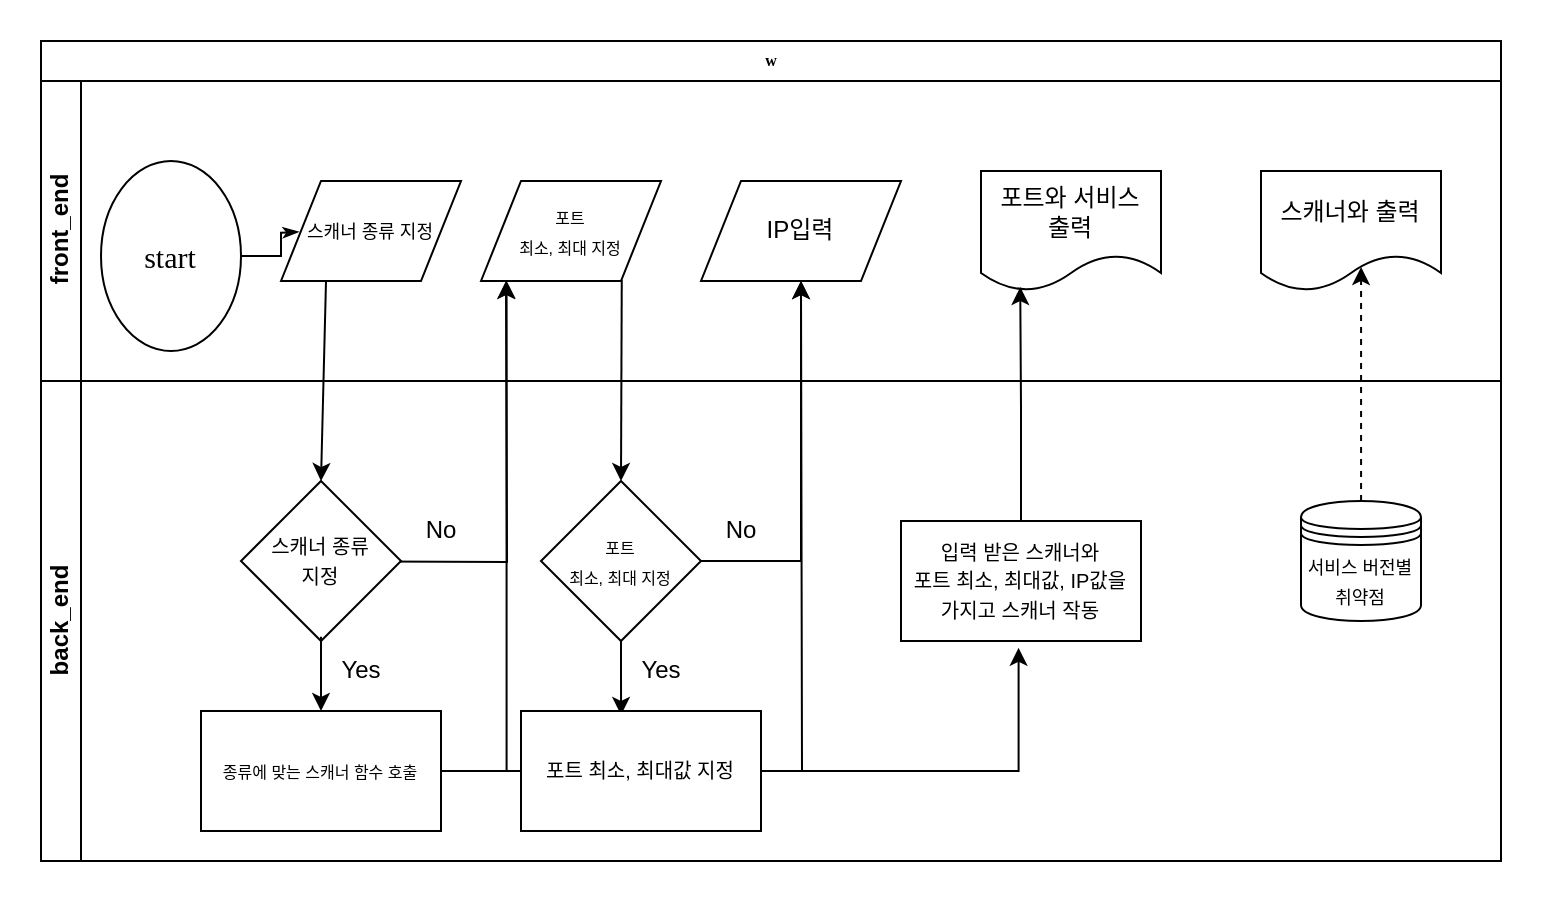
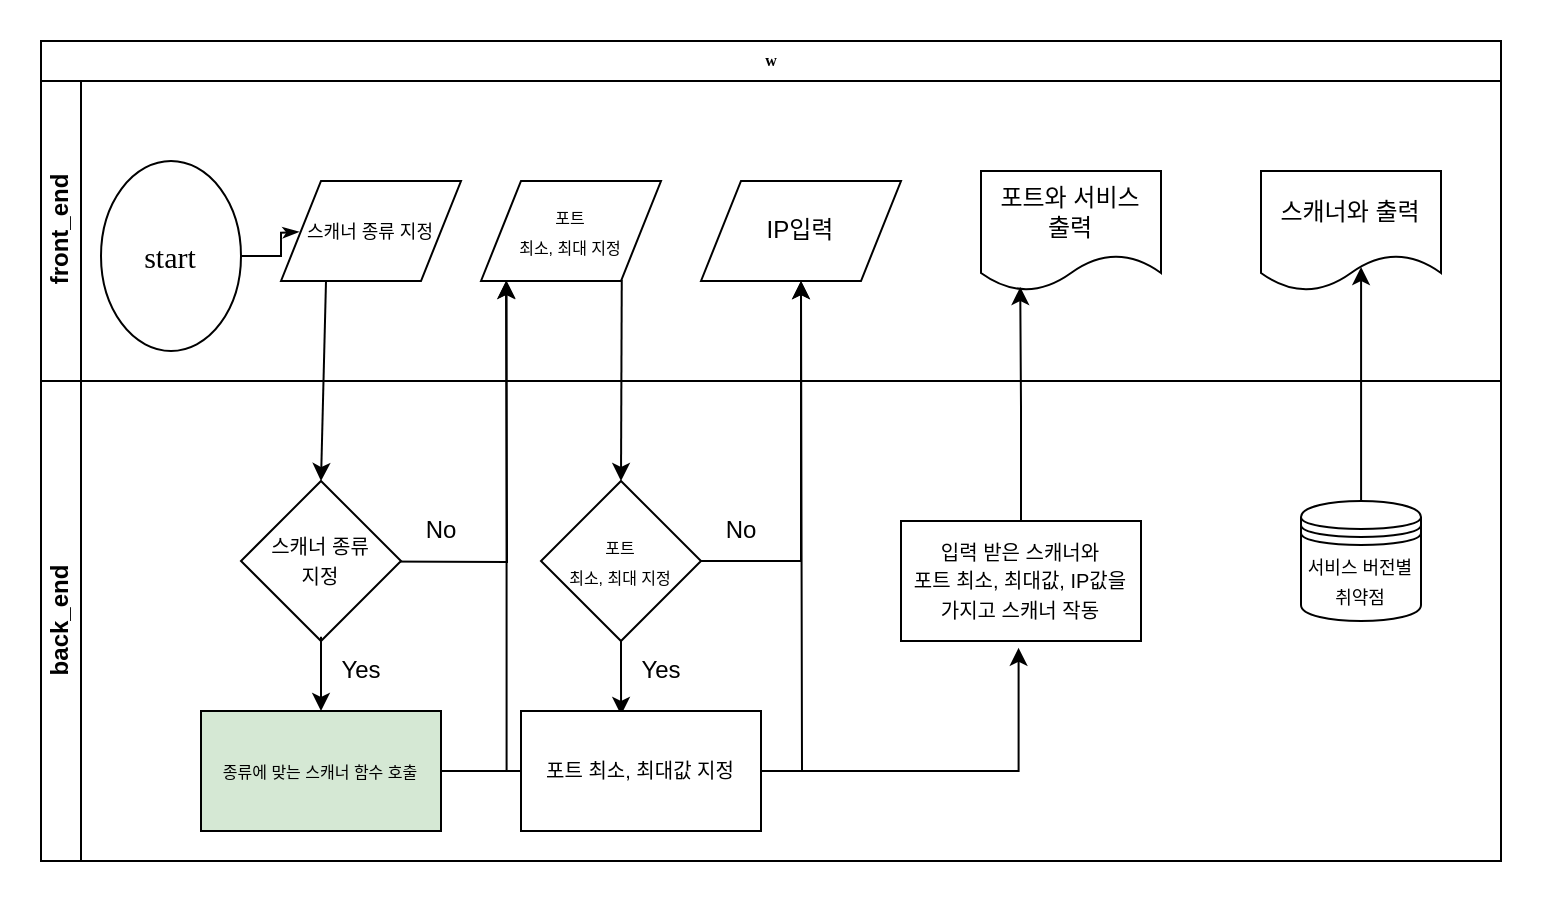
(1361, 441) -> (1361, 441)
(321, 771) -> (321, 771)
